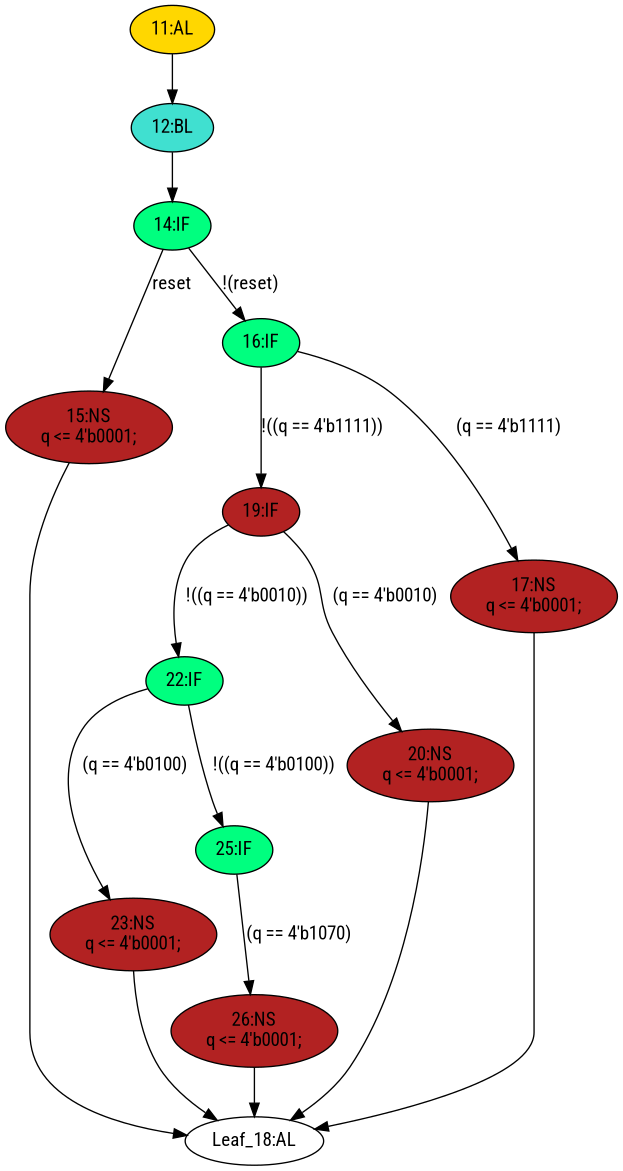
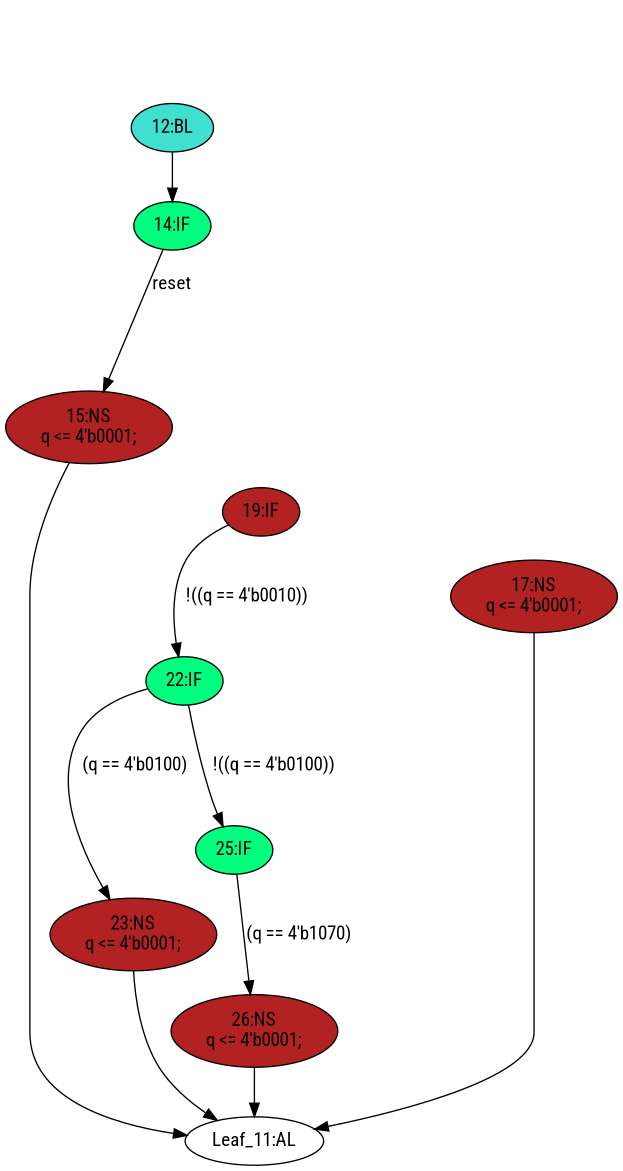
(172, 30) -> none
(261, 343) -> none
(431, 765) -> none
(254, 1141) -> (254, 1141)
